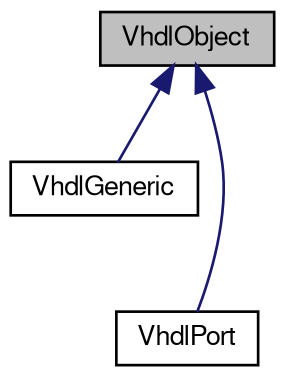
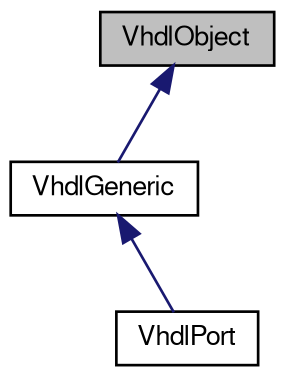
(223, 202) -> (153, 275)
